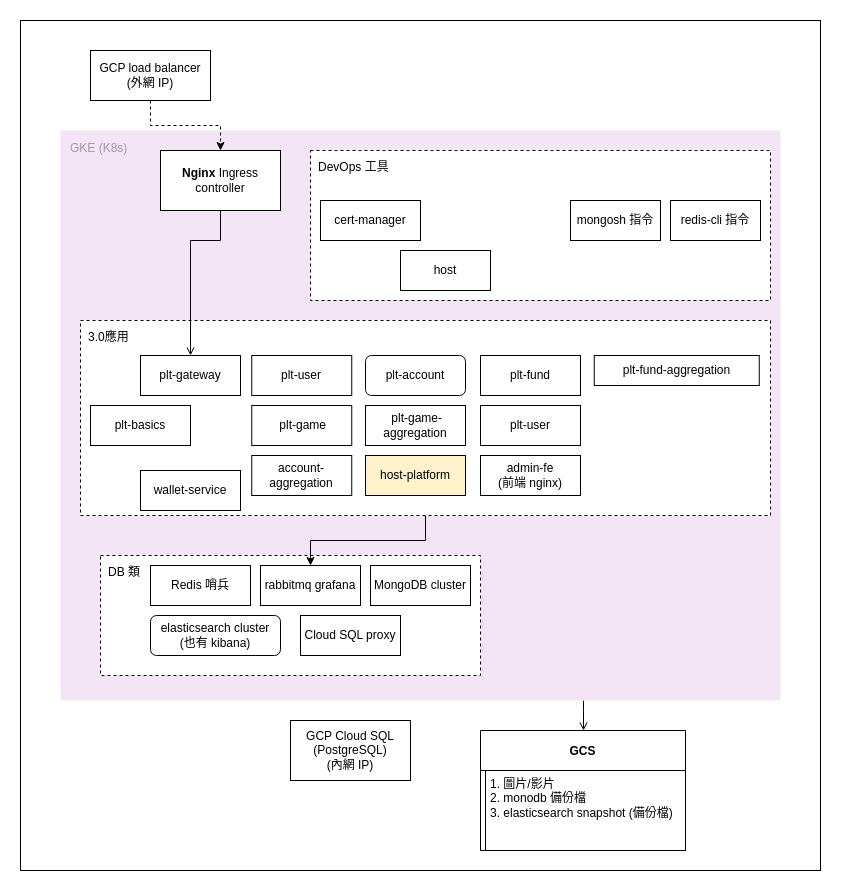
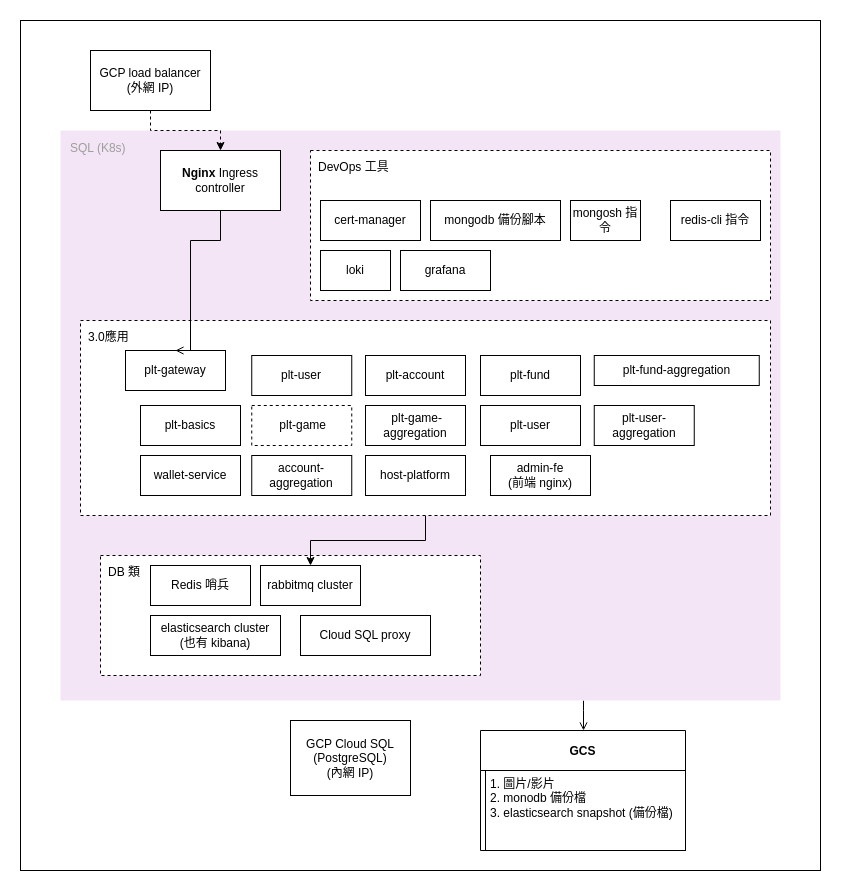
(151, 76) -> (151, 81)
(99, 149) -> (99, 149)
none -> (496, 221)
(616, 221) -> (606, 221)
none -> (356, 271)
(446, 271) -> (446, 271)
(191, 376) -> (176, 371)
(416, 376) -> (416, 376)
(141, 426) -> (191, 426)
(302, 426) -> (302, 426)
none -> (644, 426)
(416, 476) -> (416, 476)
(531, 476) -> (541, 476)
(191, 491) -> (191, 476)
(311, 586) -> (311, 586)
(421, 586) -> none
(216, 636) -> (216, 636)
(351, 636) -> (366, 636)
(351, 751) -> (351, 758)
